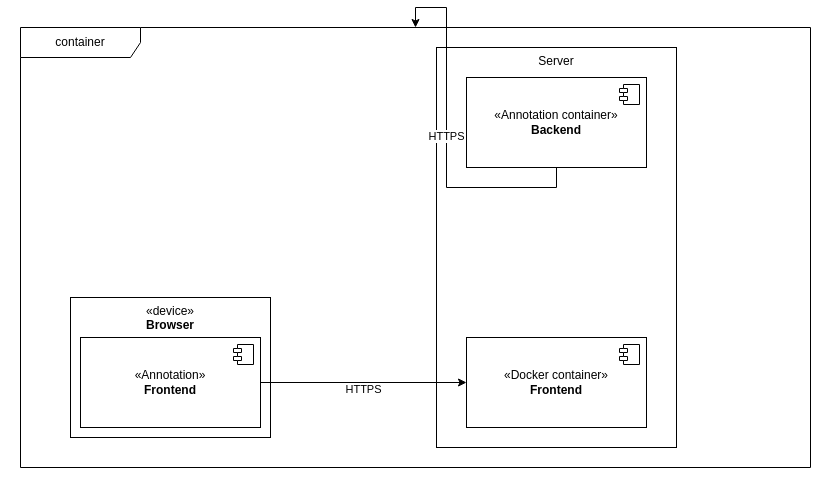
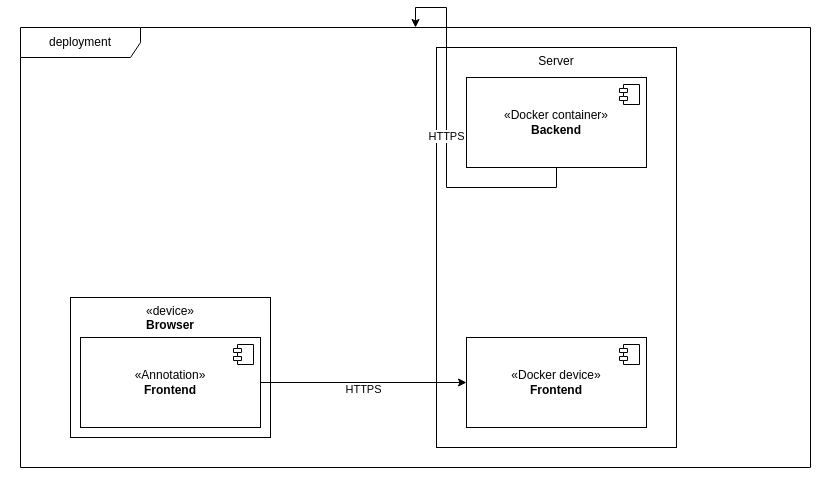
(81, 43) -> (81, 43)
(557, 123) -> (557, 123)
(557, 383) -> (557, 383)
